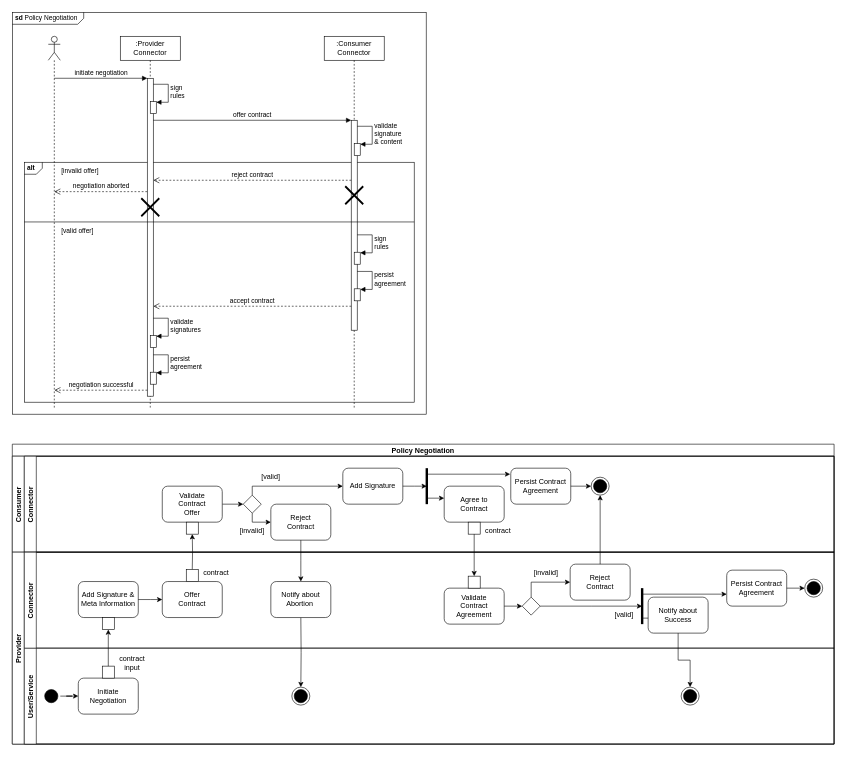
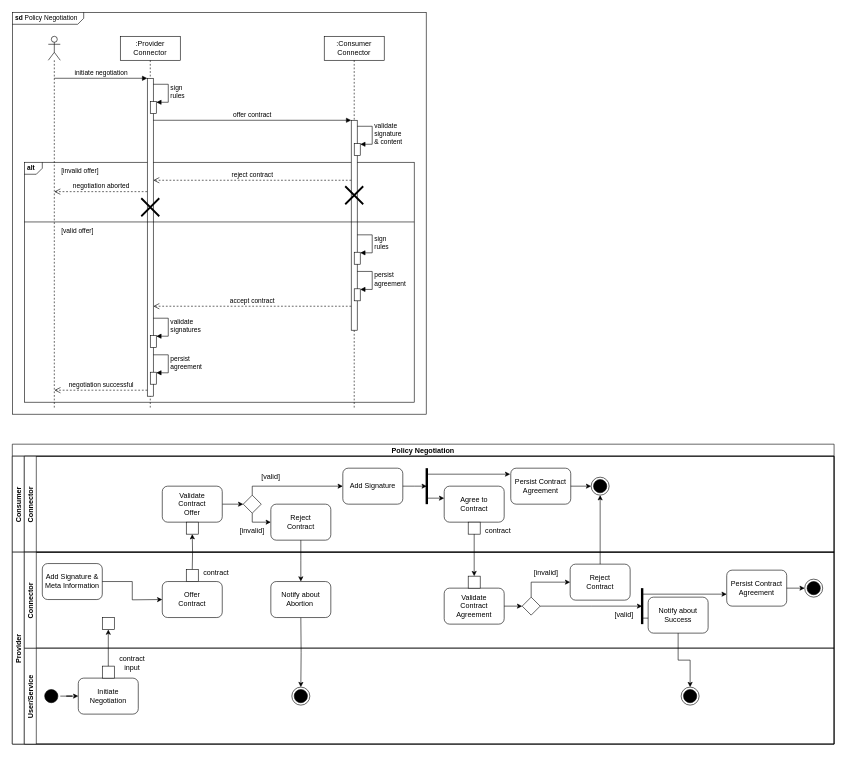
(108, 600) -> (72, 582)
